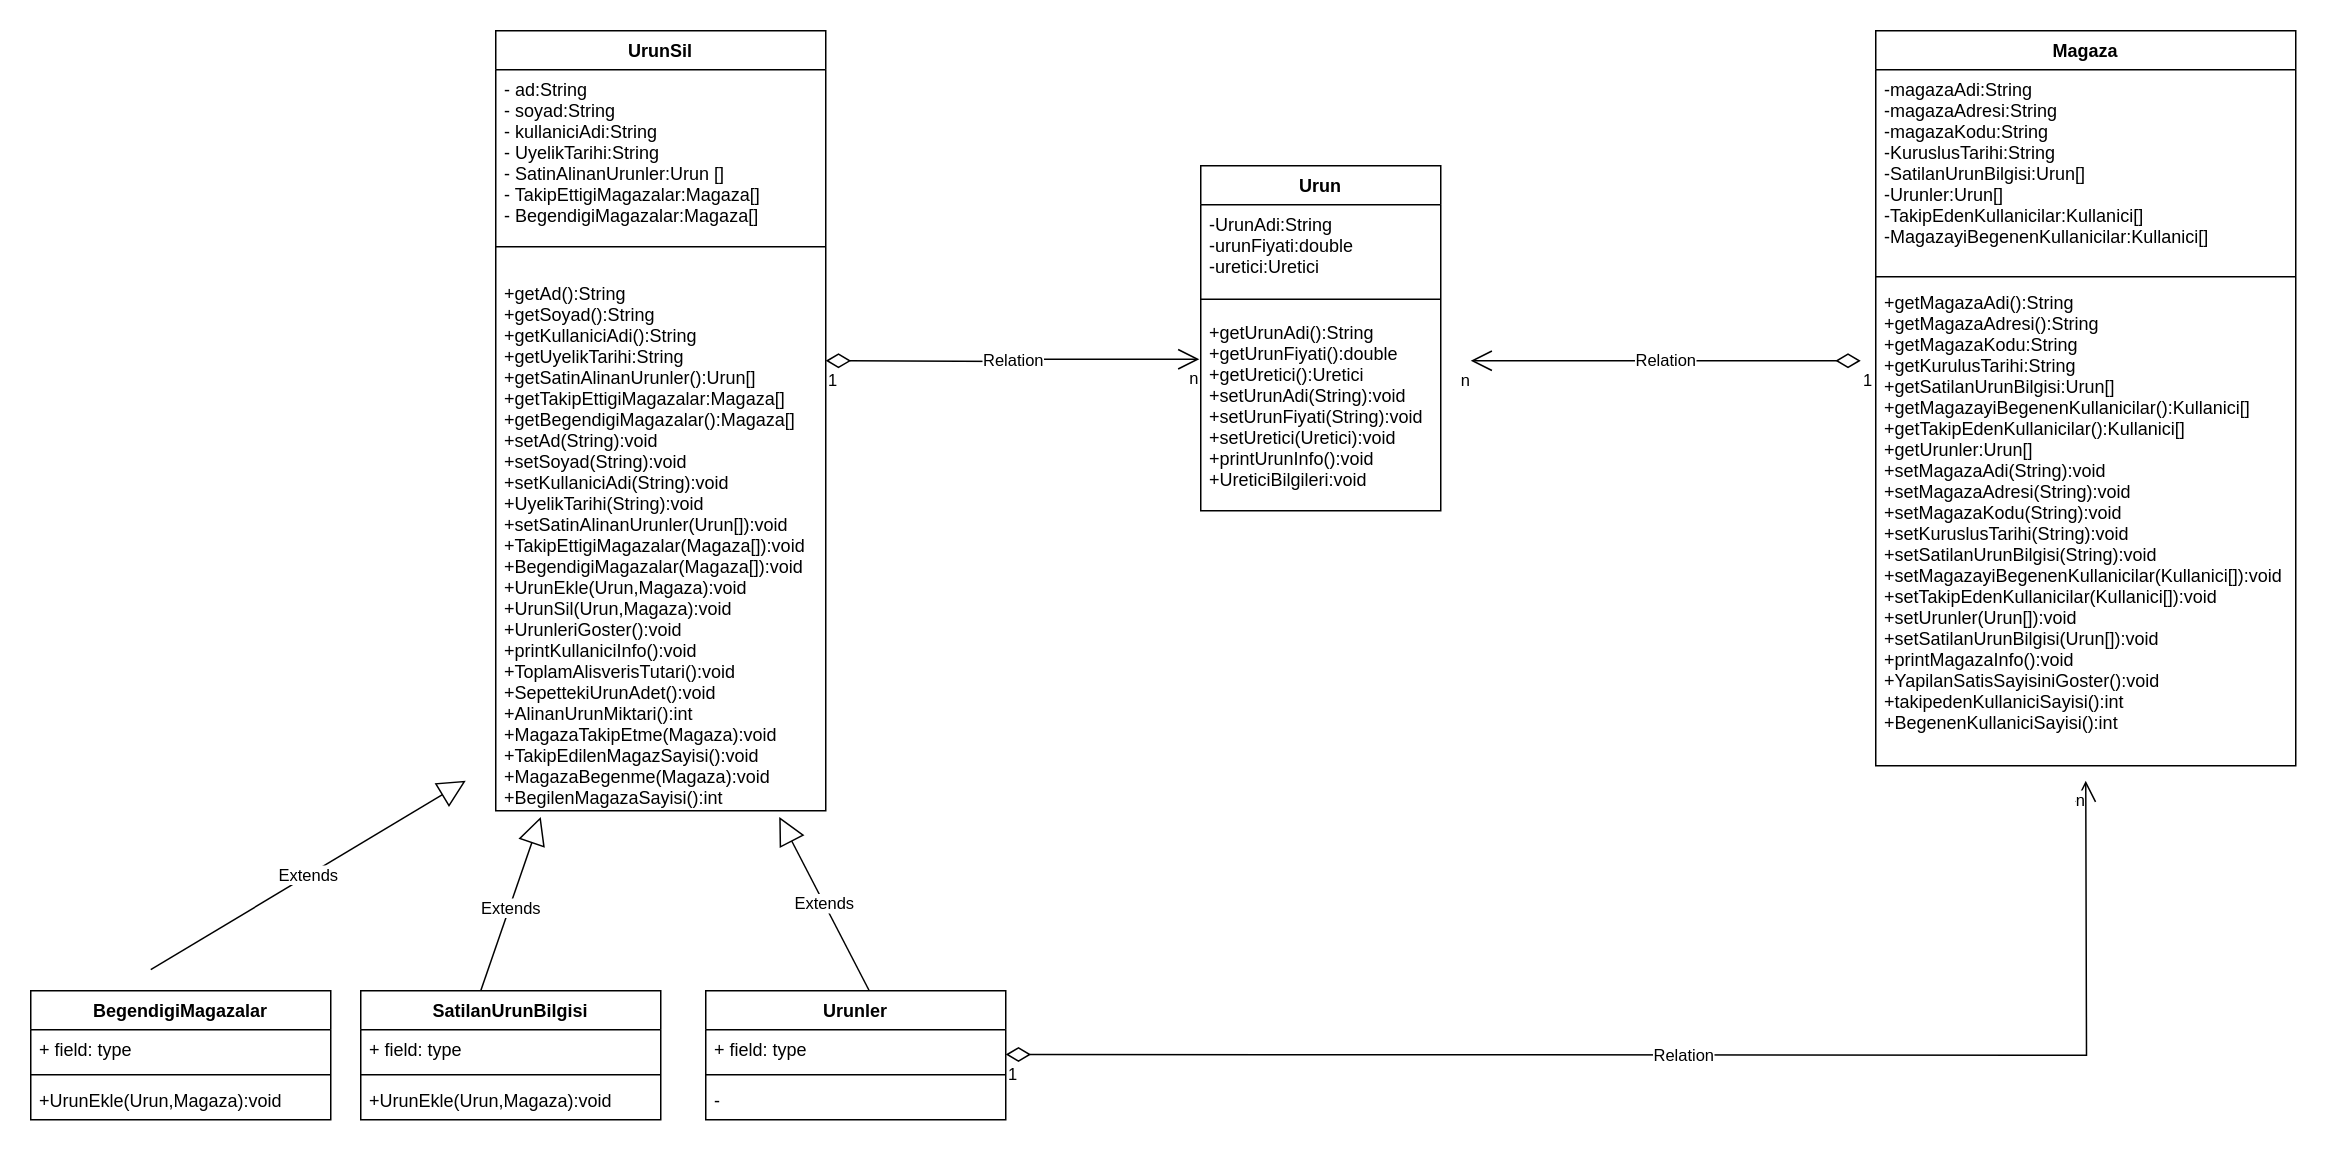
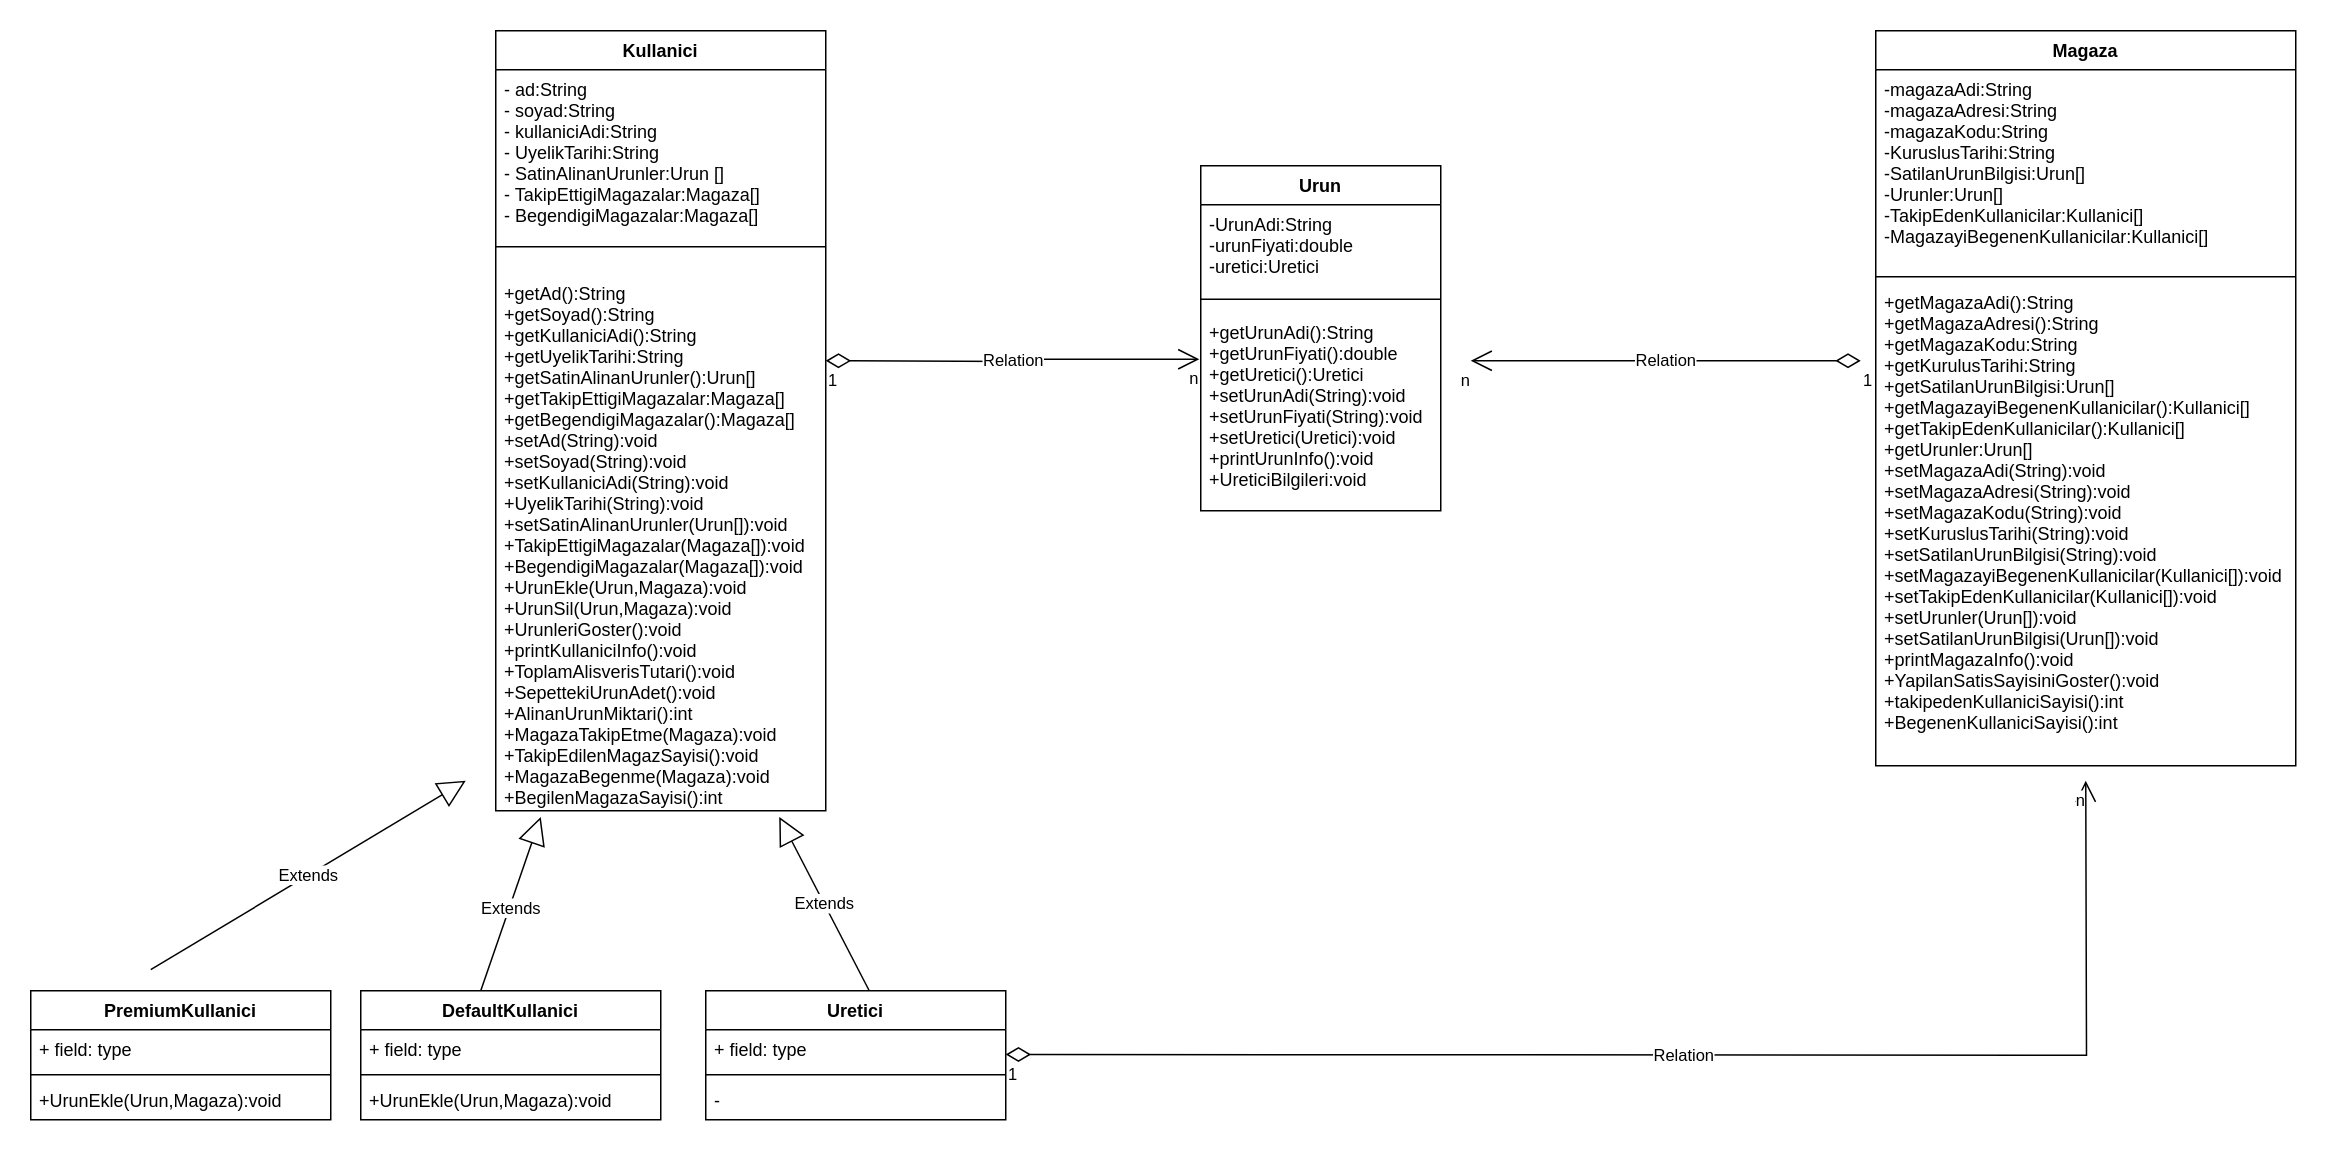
(660, 51) -> (660, 51)
(180, 1011) -> (180, 1011)
(510, 1011) -> (510, 1011)
(855, 1011) -> (855, 1011)
